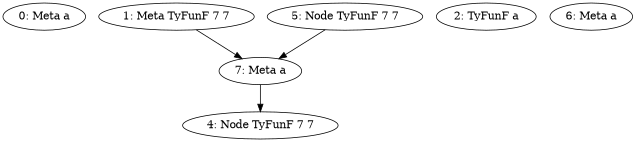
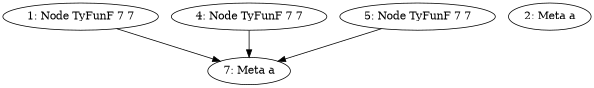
(44, 17) -> none
(176, 17) -> (81, 17)
(486, 17) -> (550, 17)
(591, 17) -> none
(260, 95) -> (249, 40)
